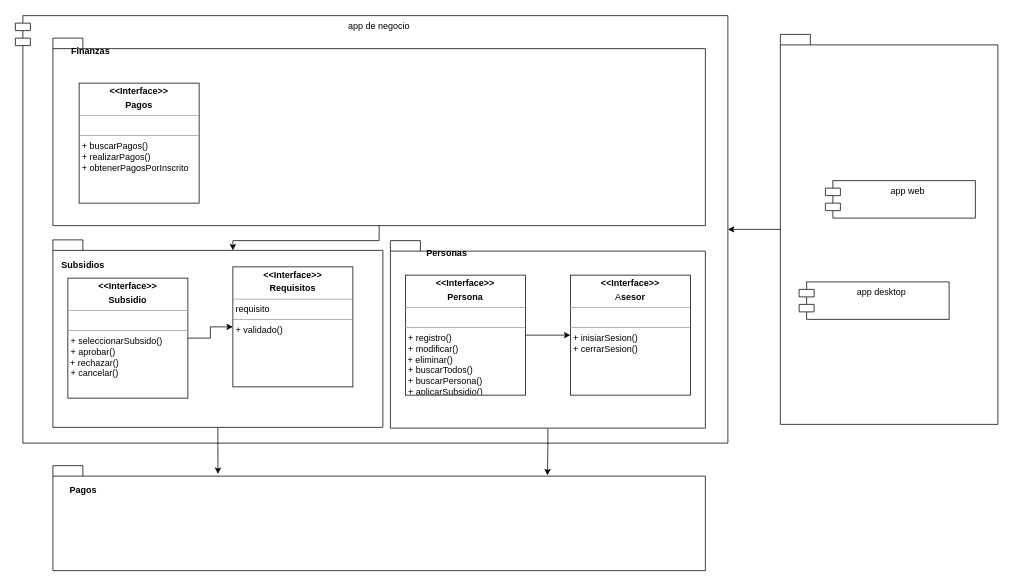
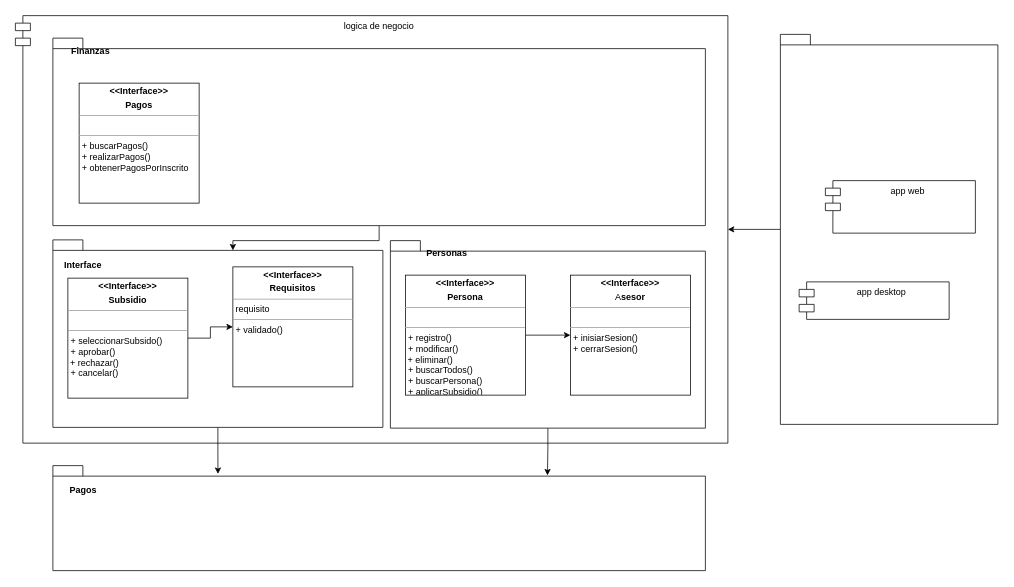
(379, 26) -> (379, 26)
(900, 199) -> (900, 207)
(83, 265) -> (83, 265)
